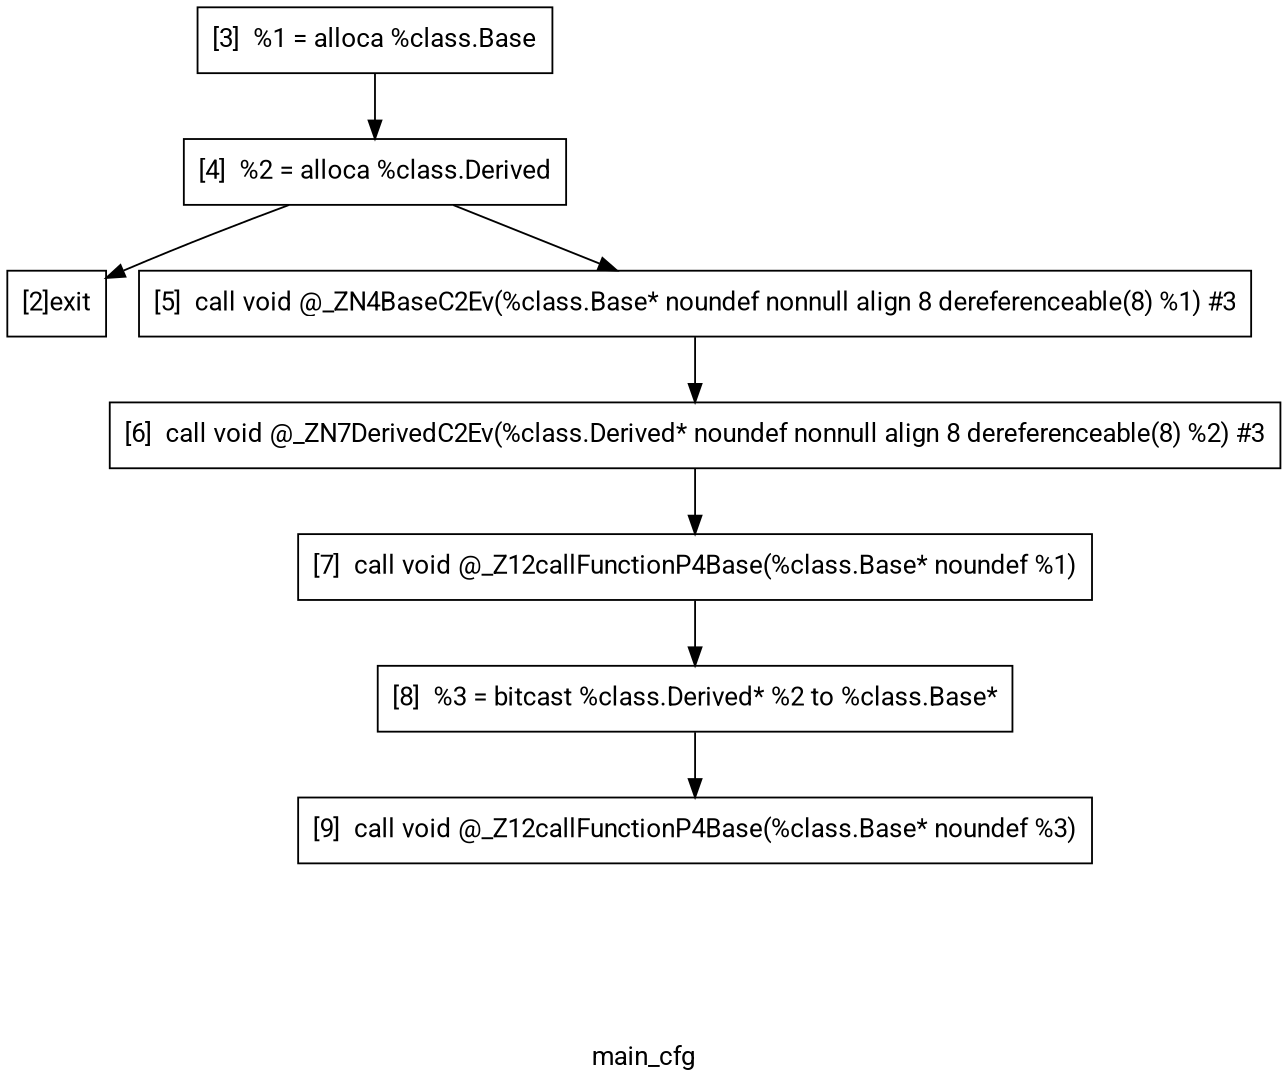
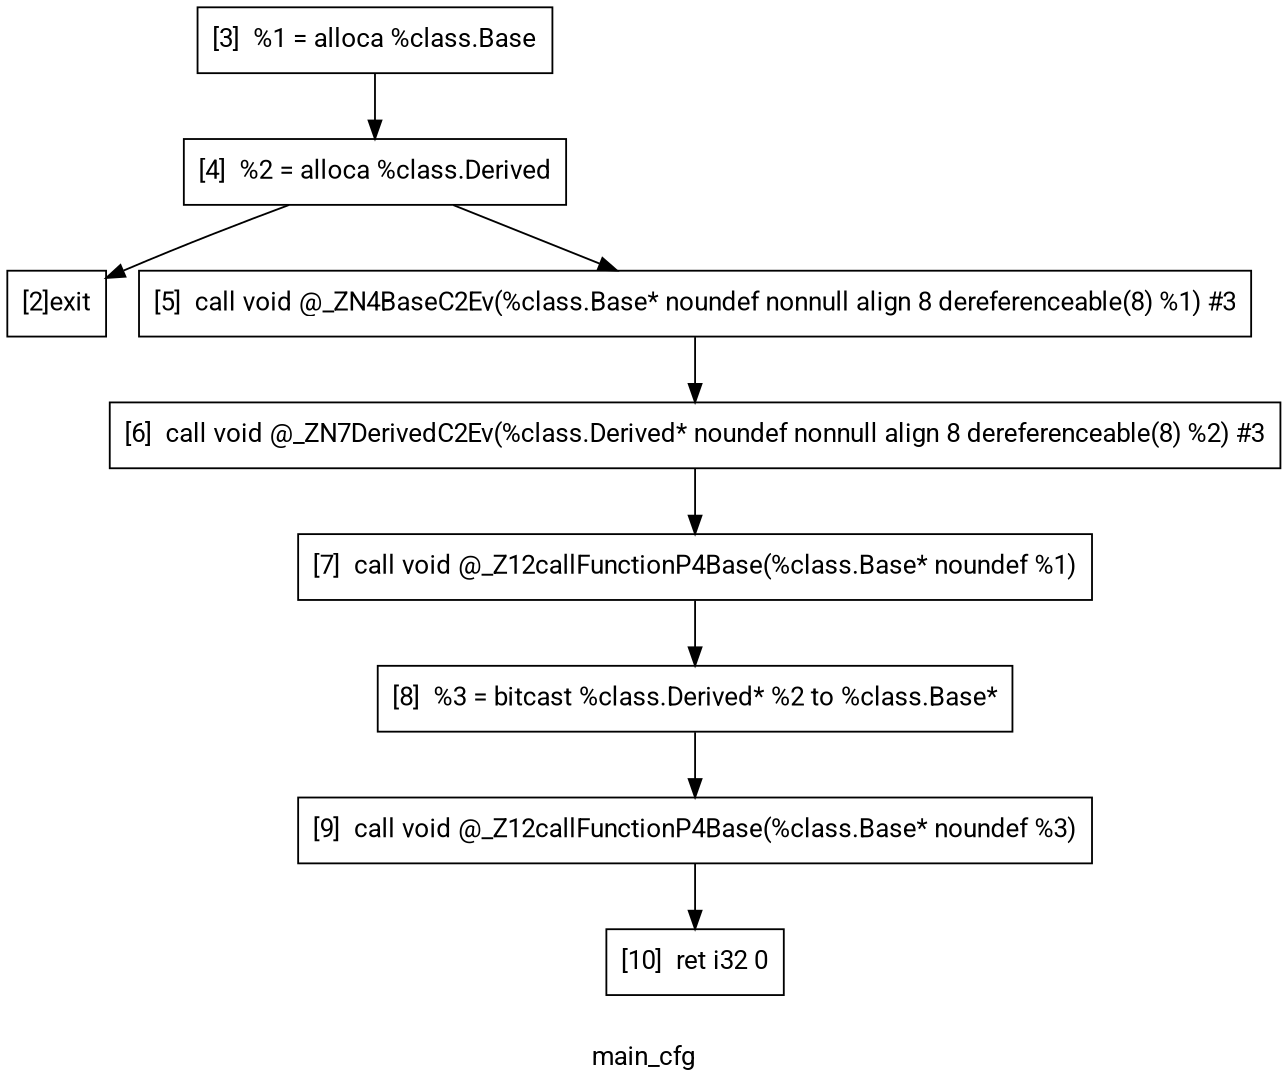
none -> (695, 962)
